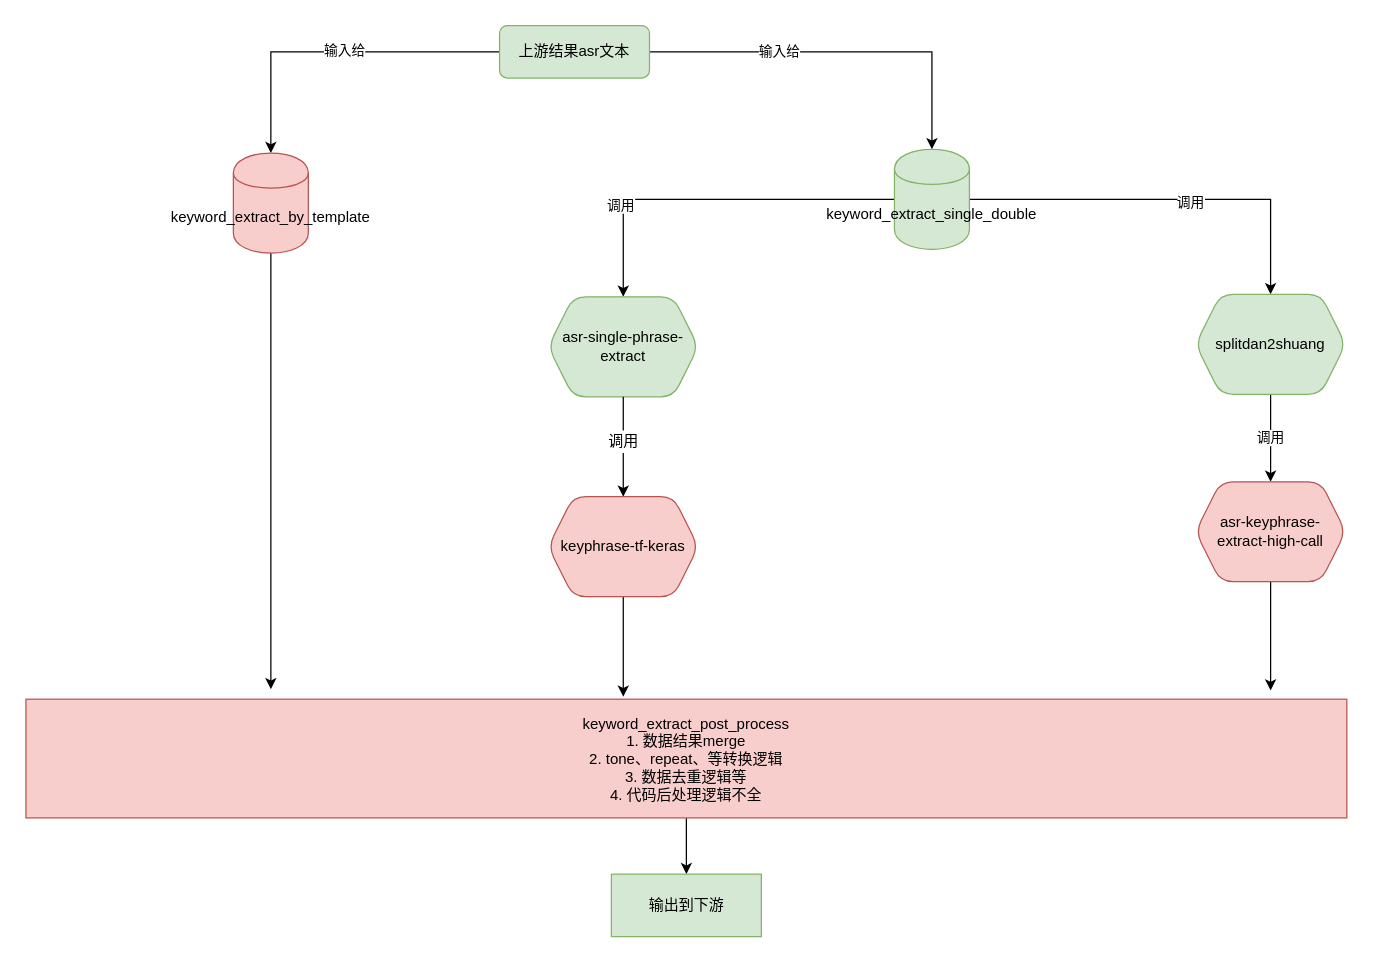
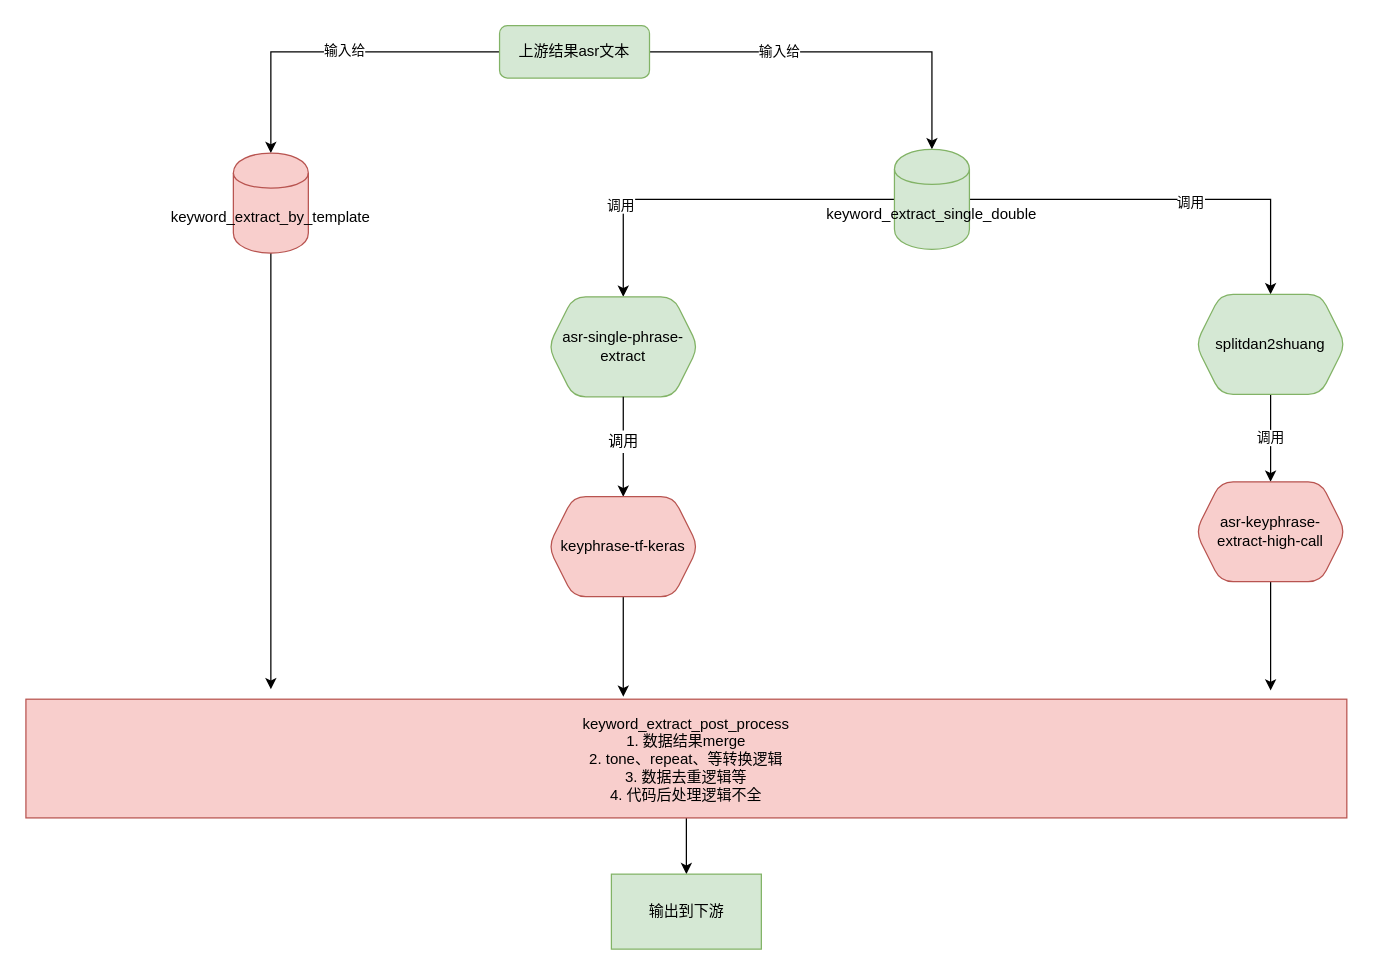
(686, 906) -> (686, 912)
